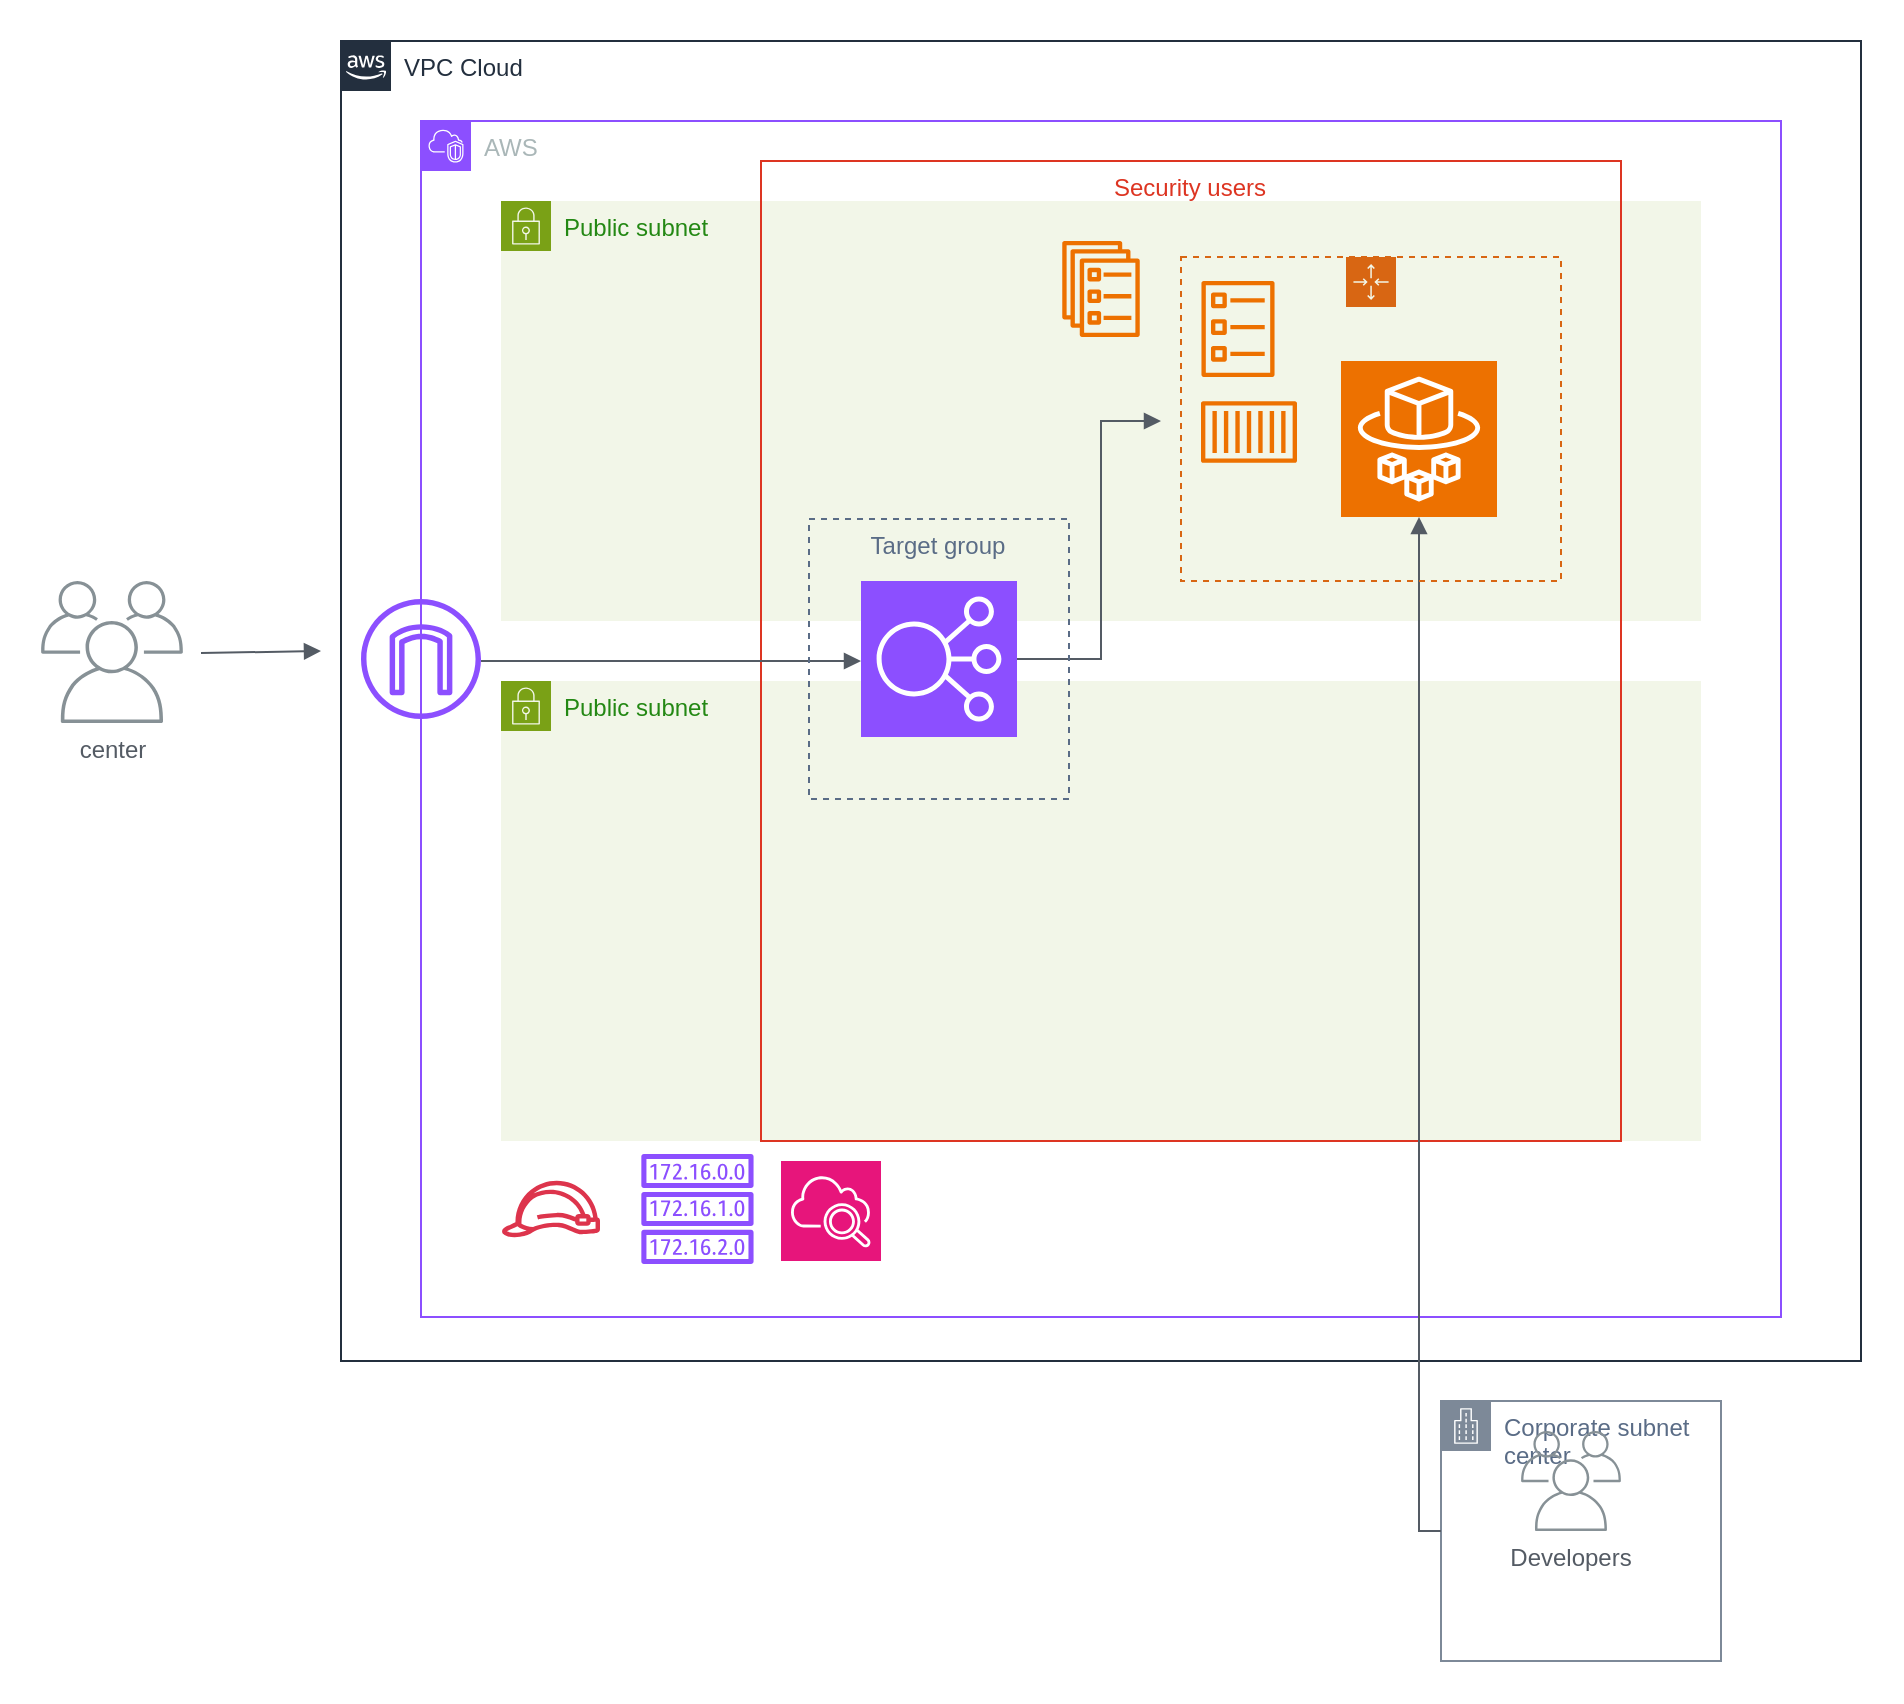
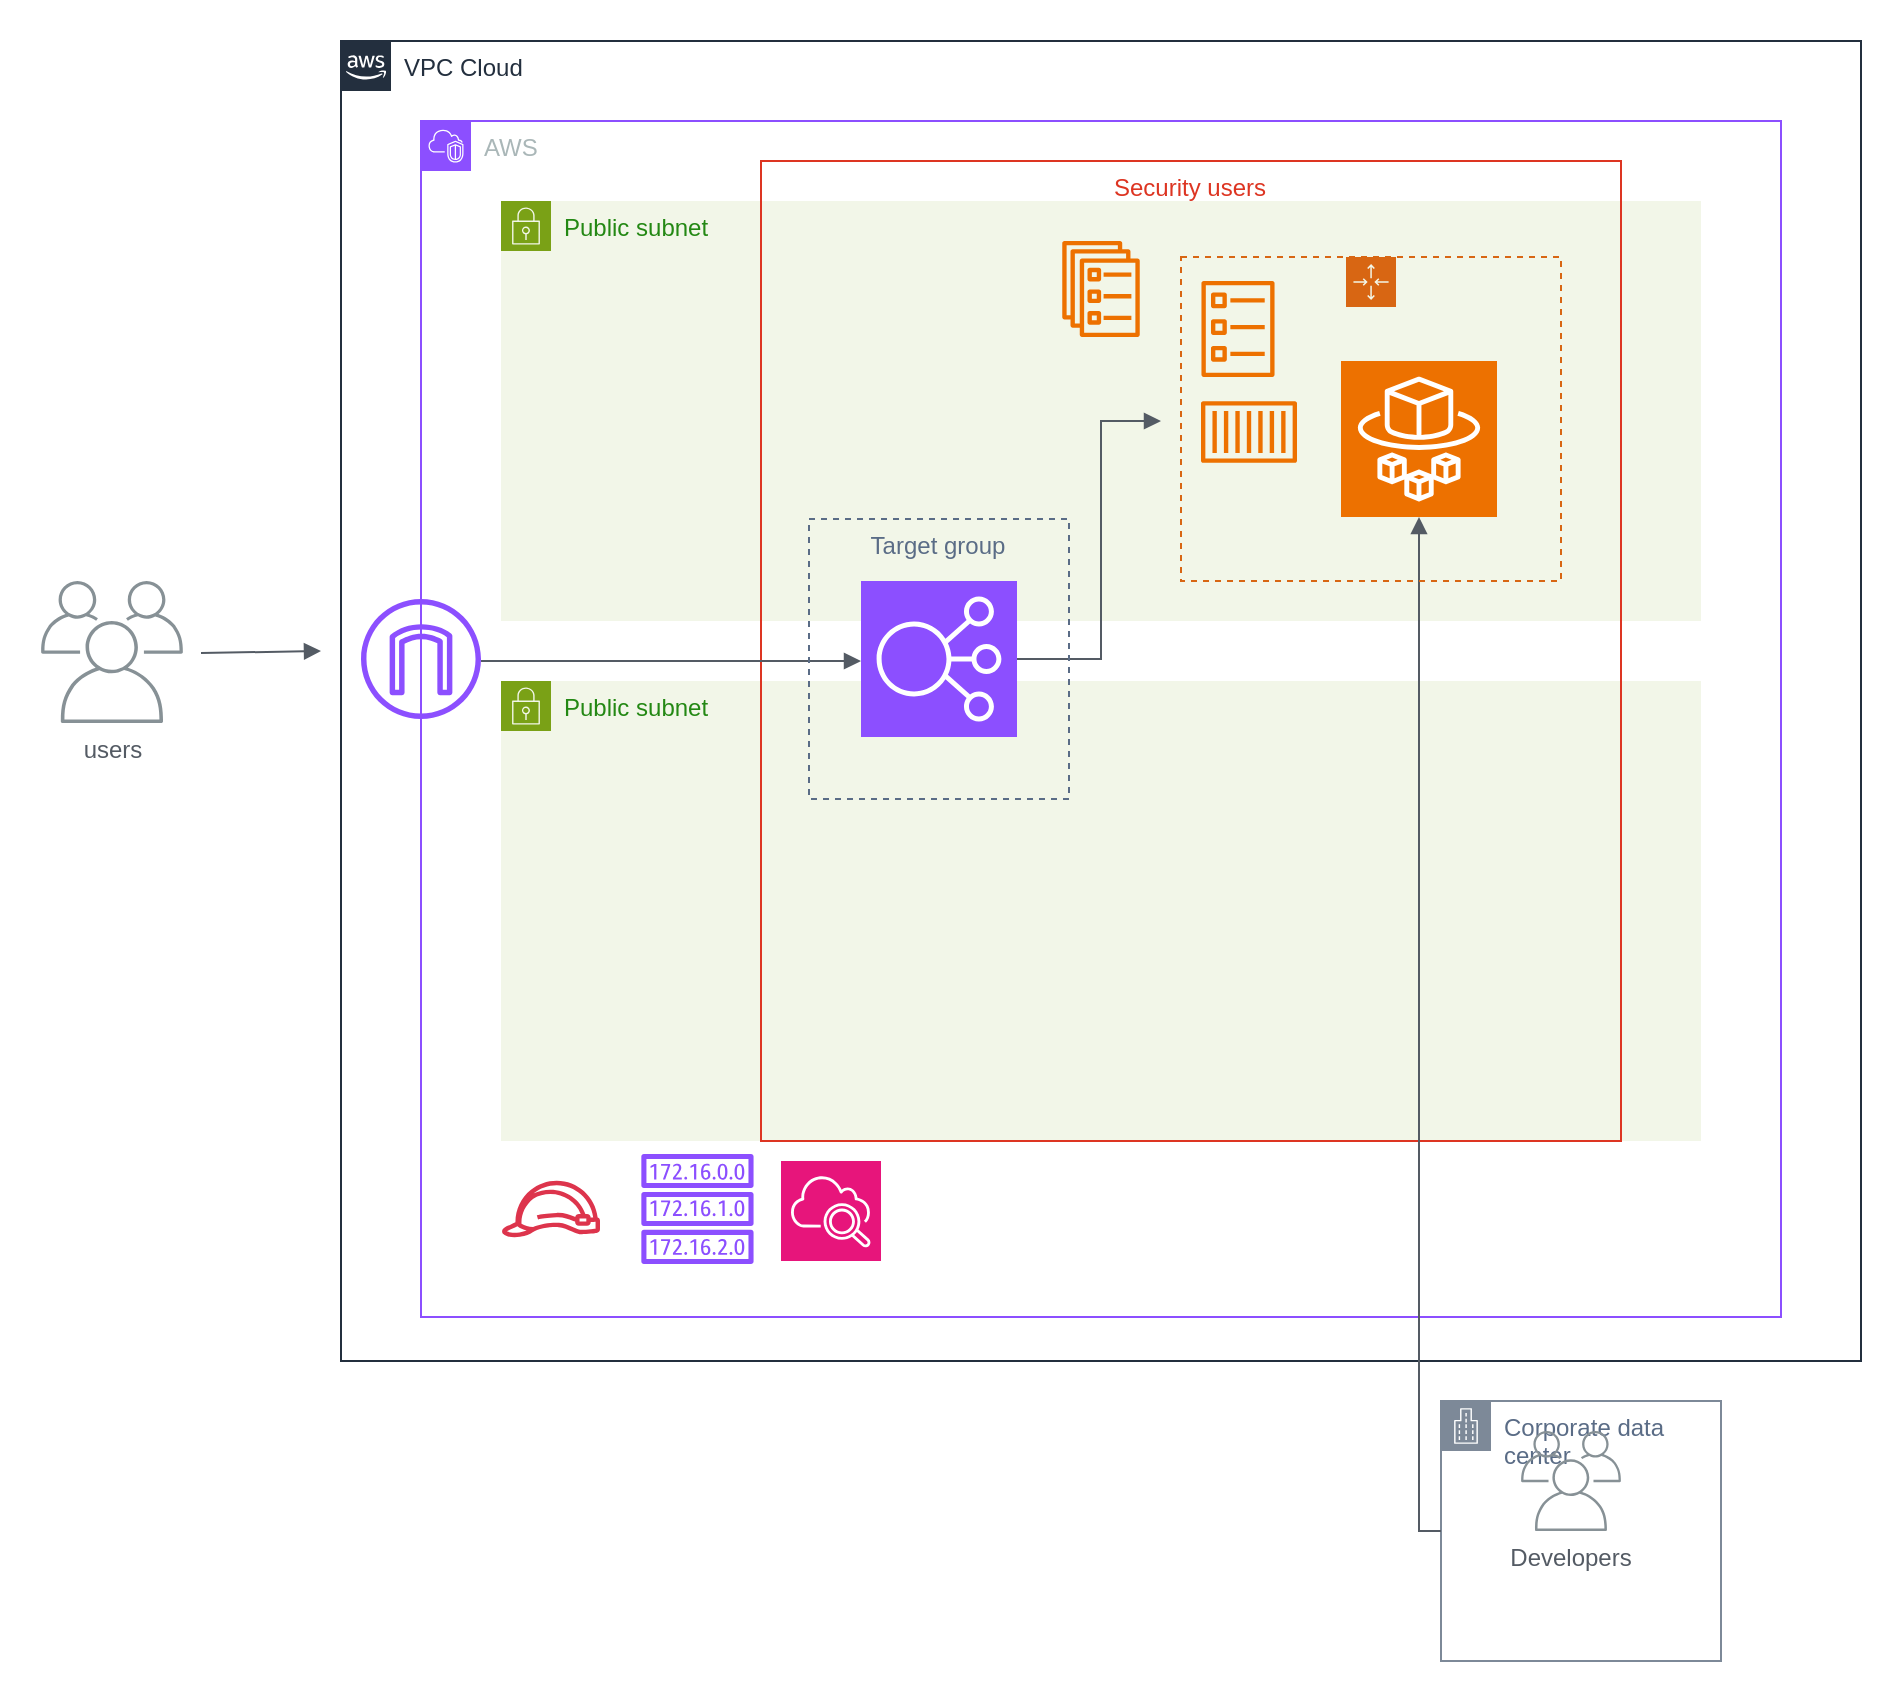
(114, 751) -> (114, 751)
(1613, 1444) -> (1613, 1444)
